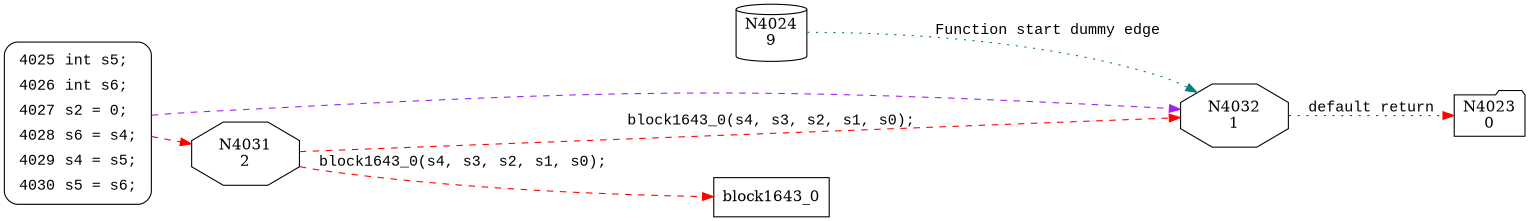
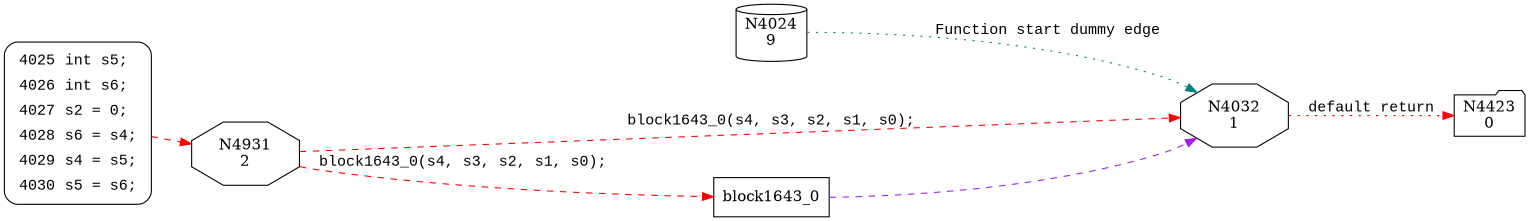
(660, 93) -> (1010, 184)
(1490, 116) -> (1490, 116)
(246, 154) -> (246, 154)
